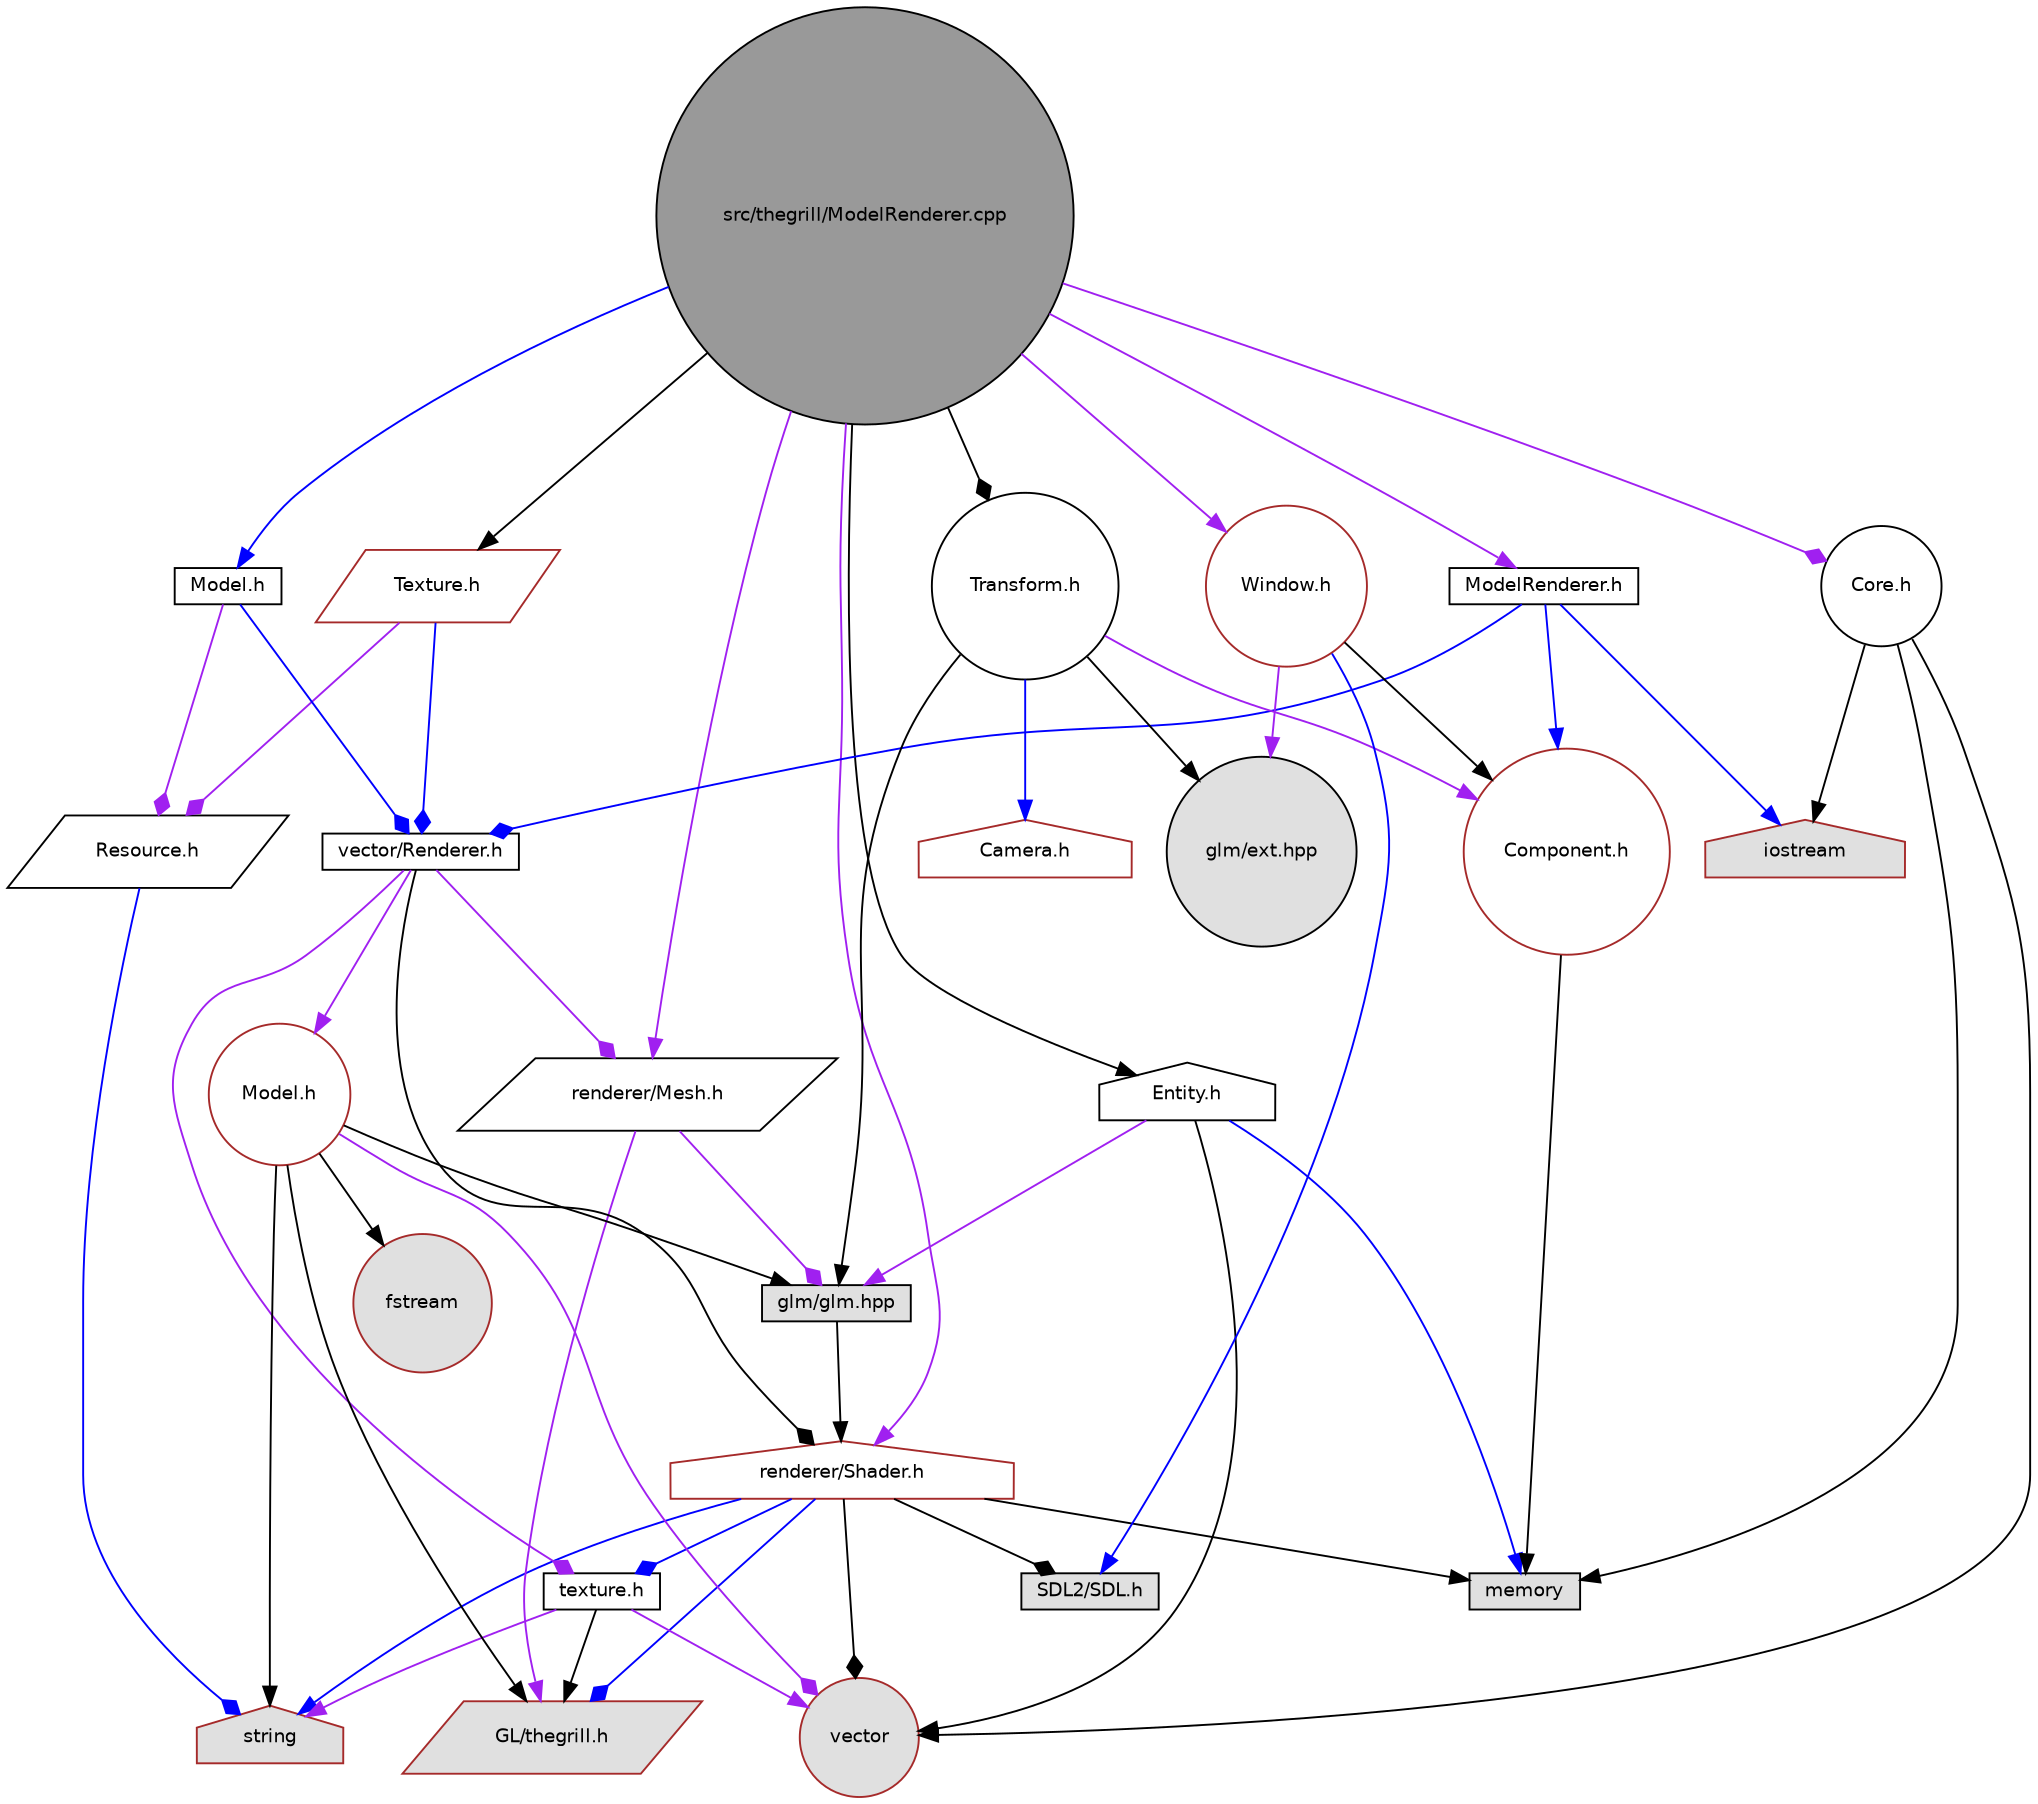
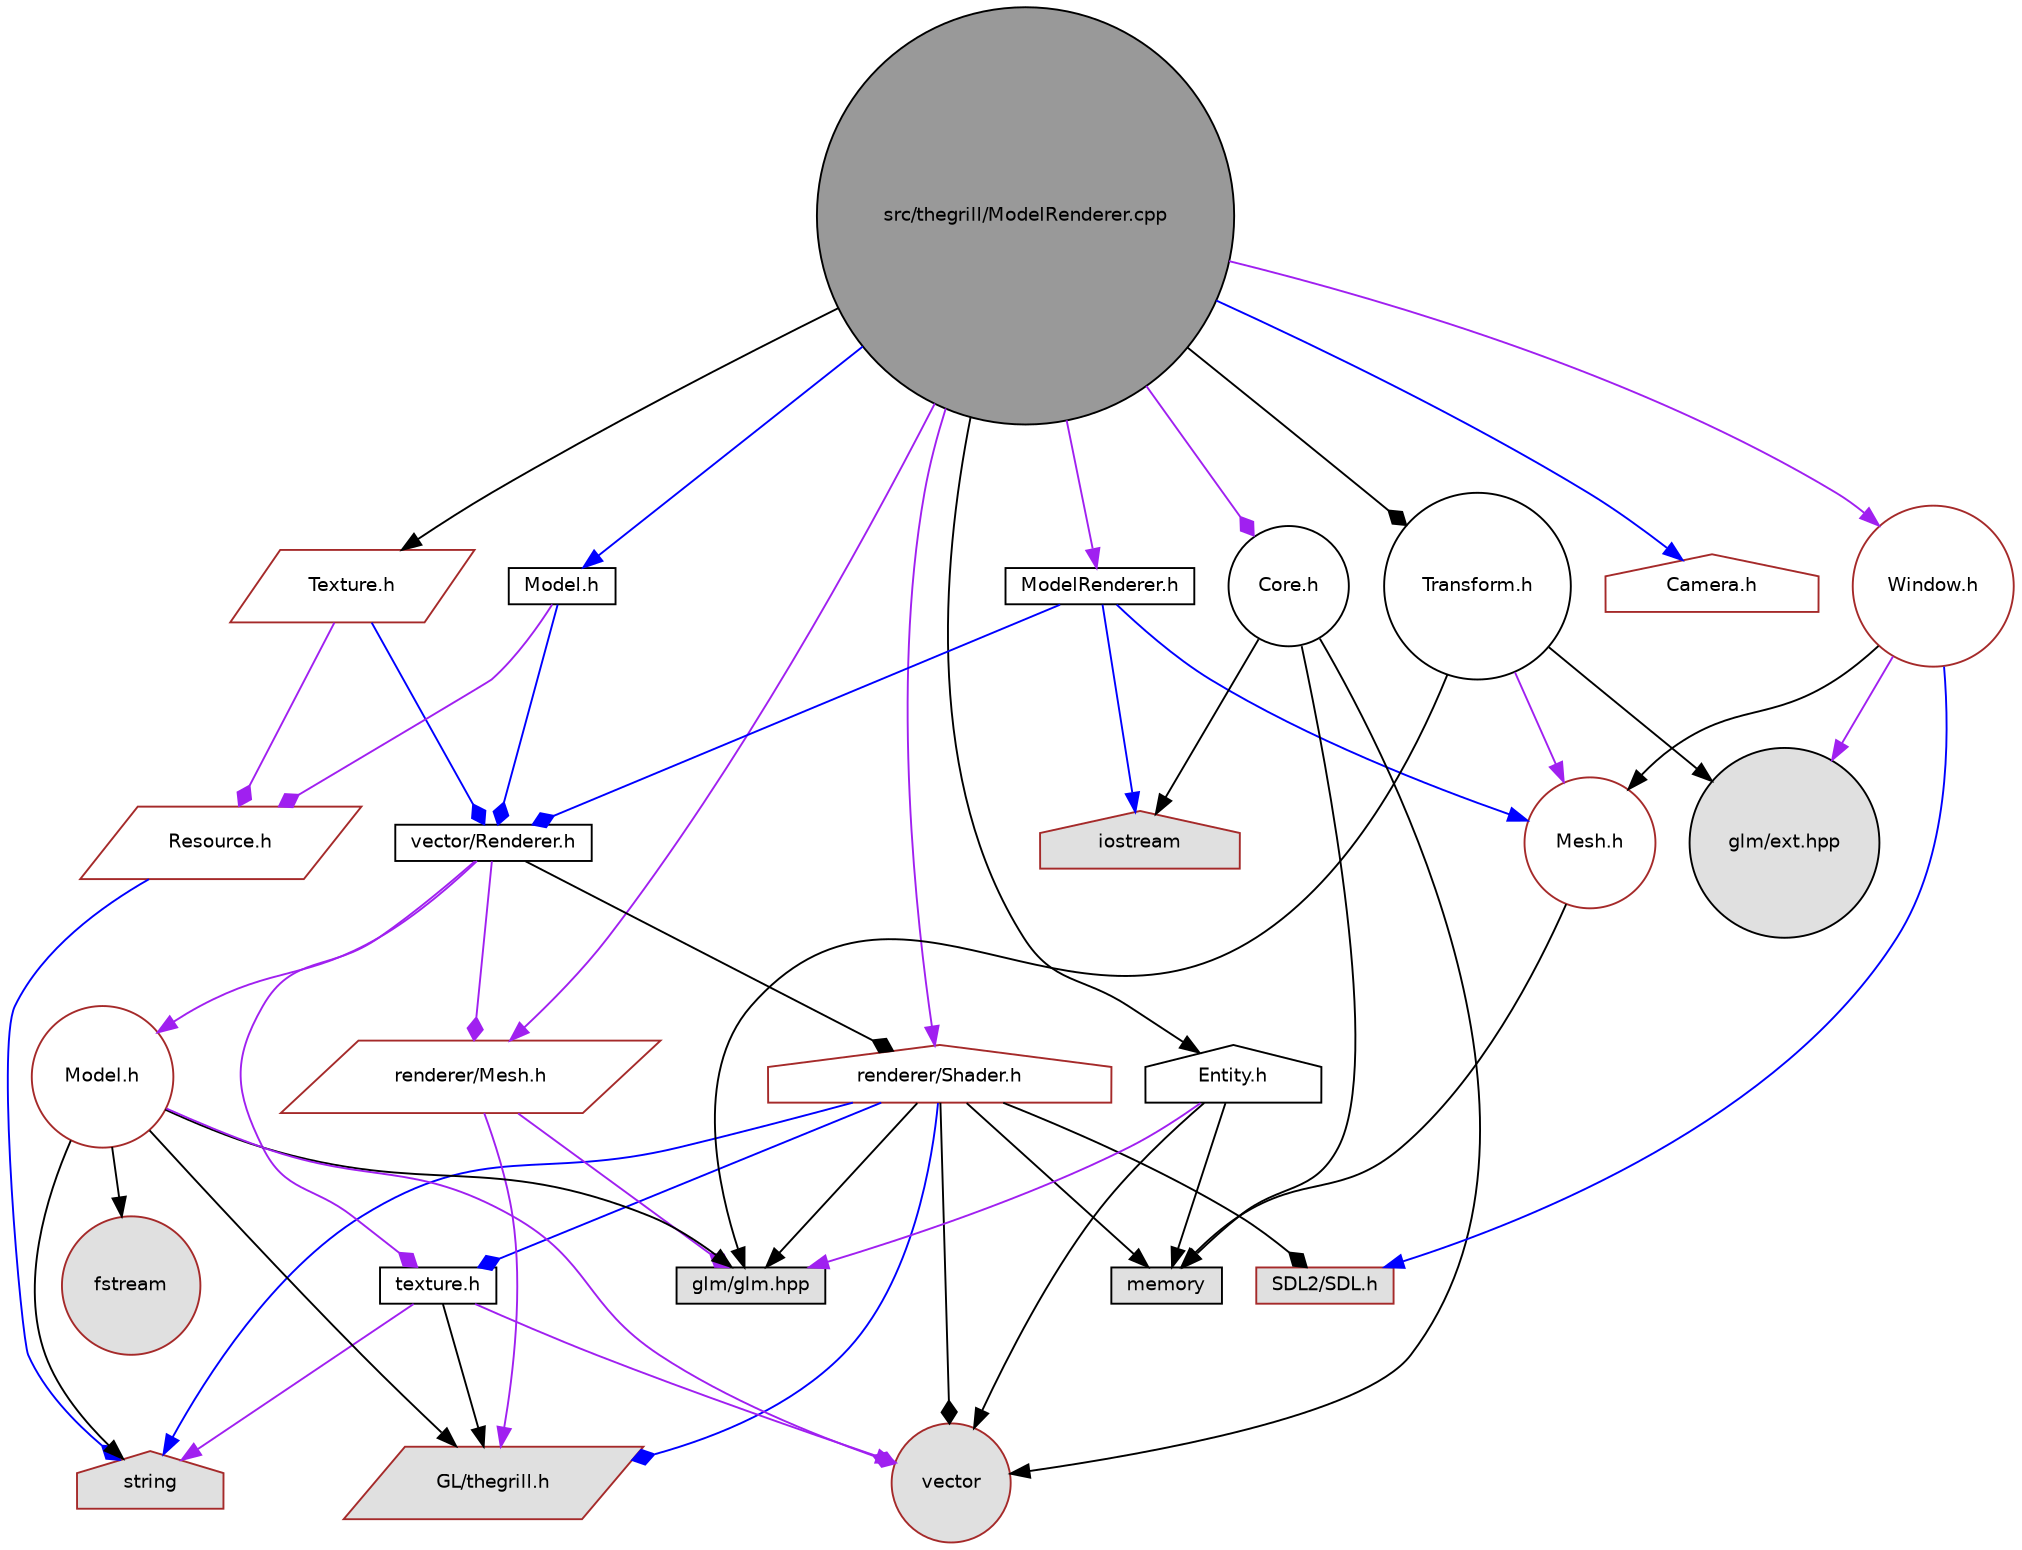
(1025, 746) -> (1448, 414)
(148, 852) -> (221, 843)
(1567, 852) -> (1590, 843)
(648, 1095) -> (471, 1077)
(1414, 1308) -> (1202, 1176)
(839, 1372) -> (848, 1178)
(1090, 1591) -> (1325, 1286)
